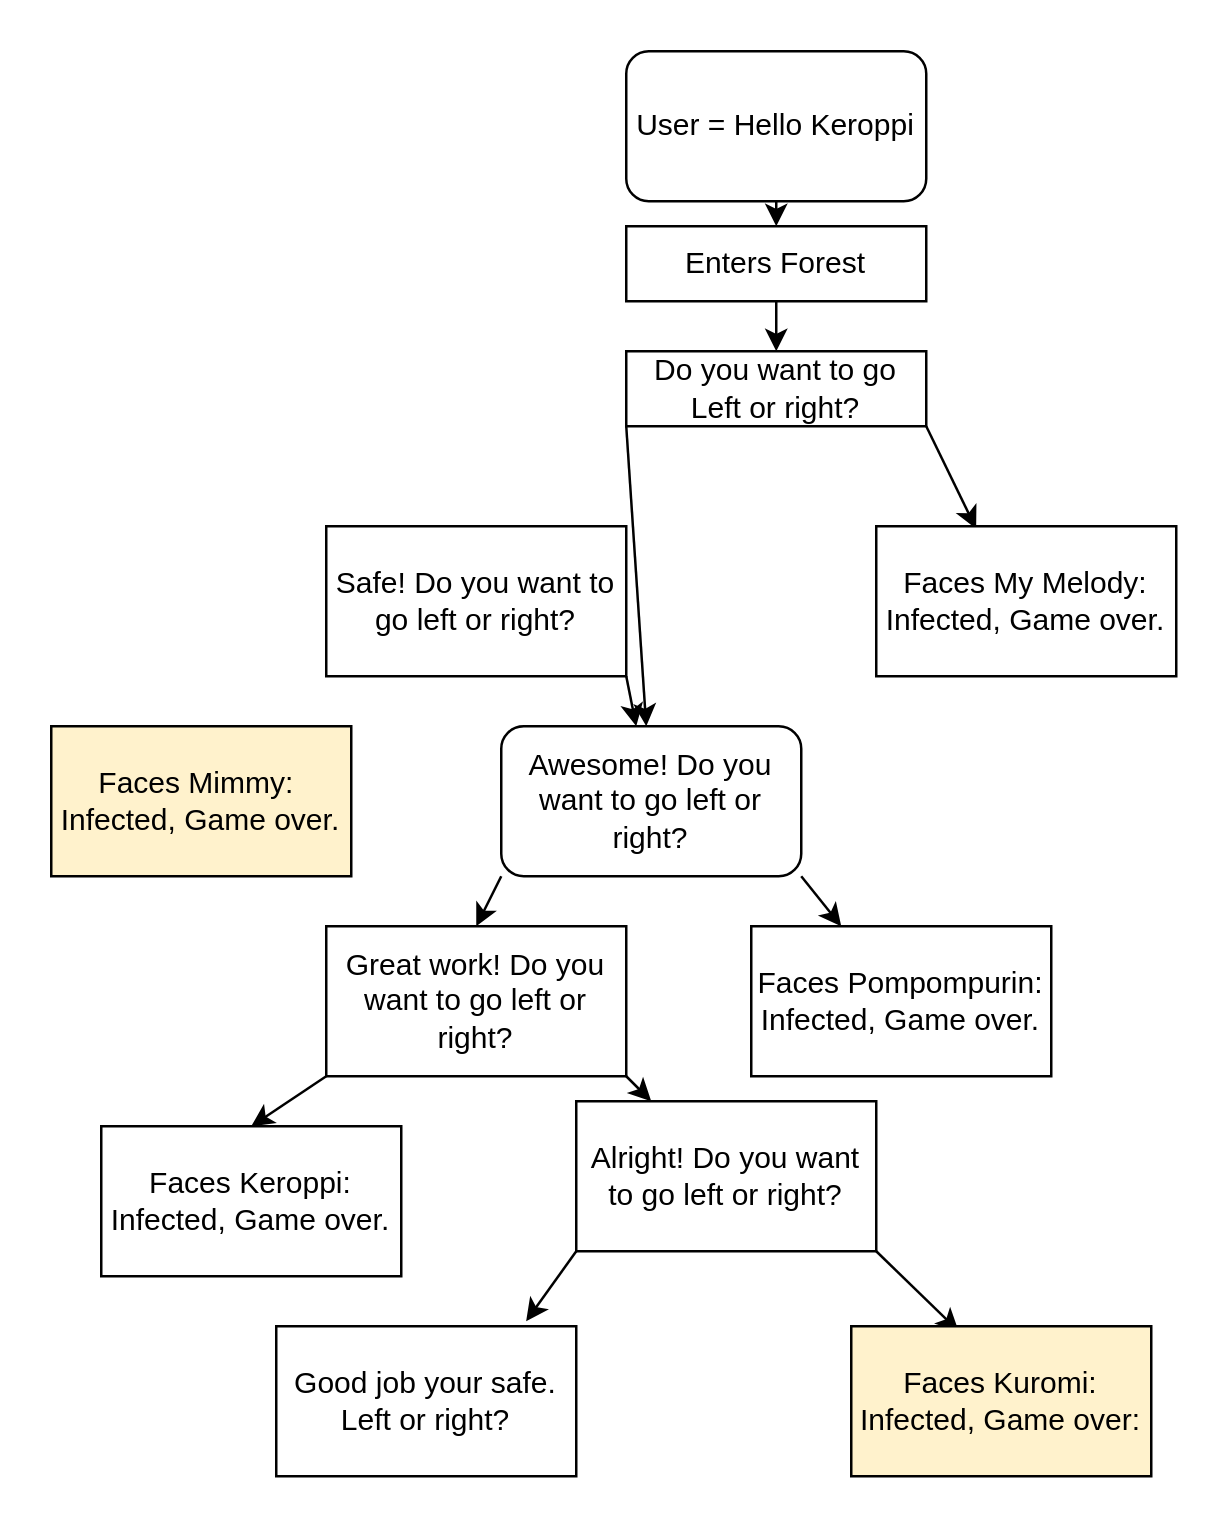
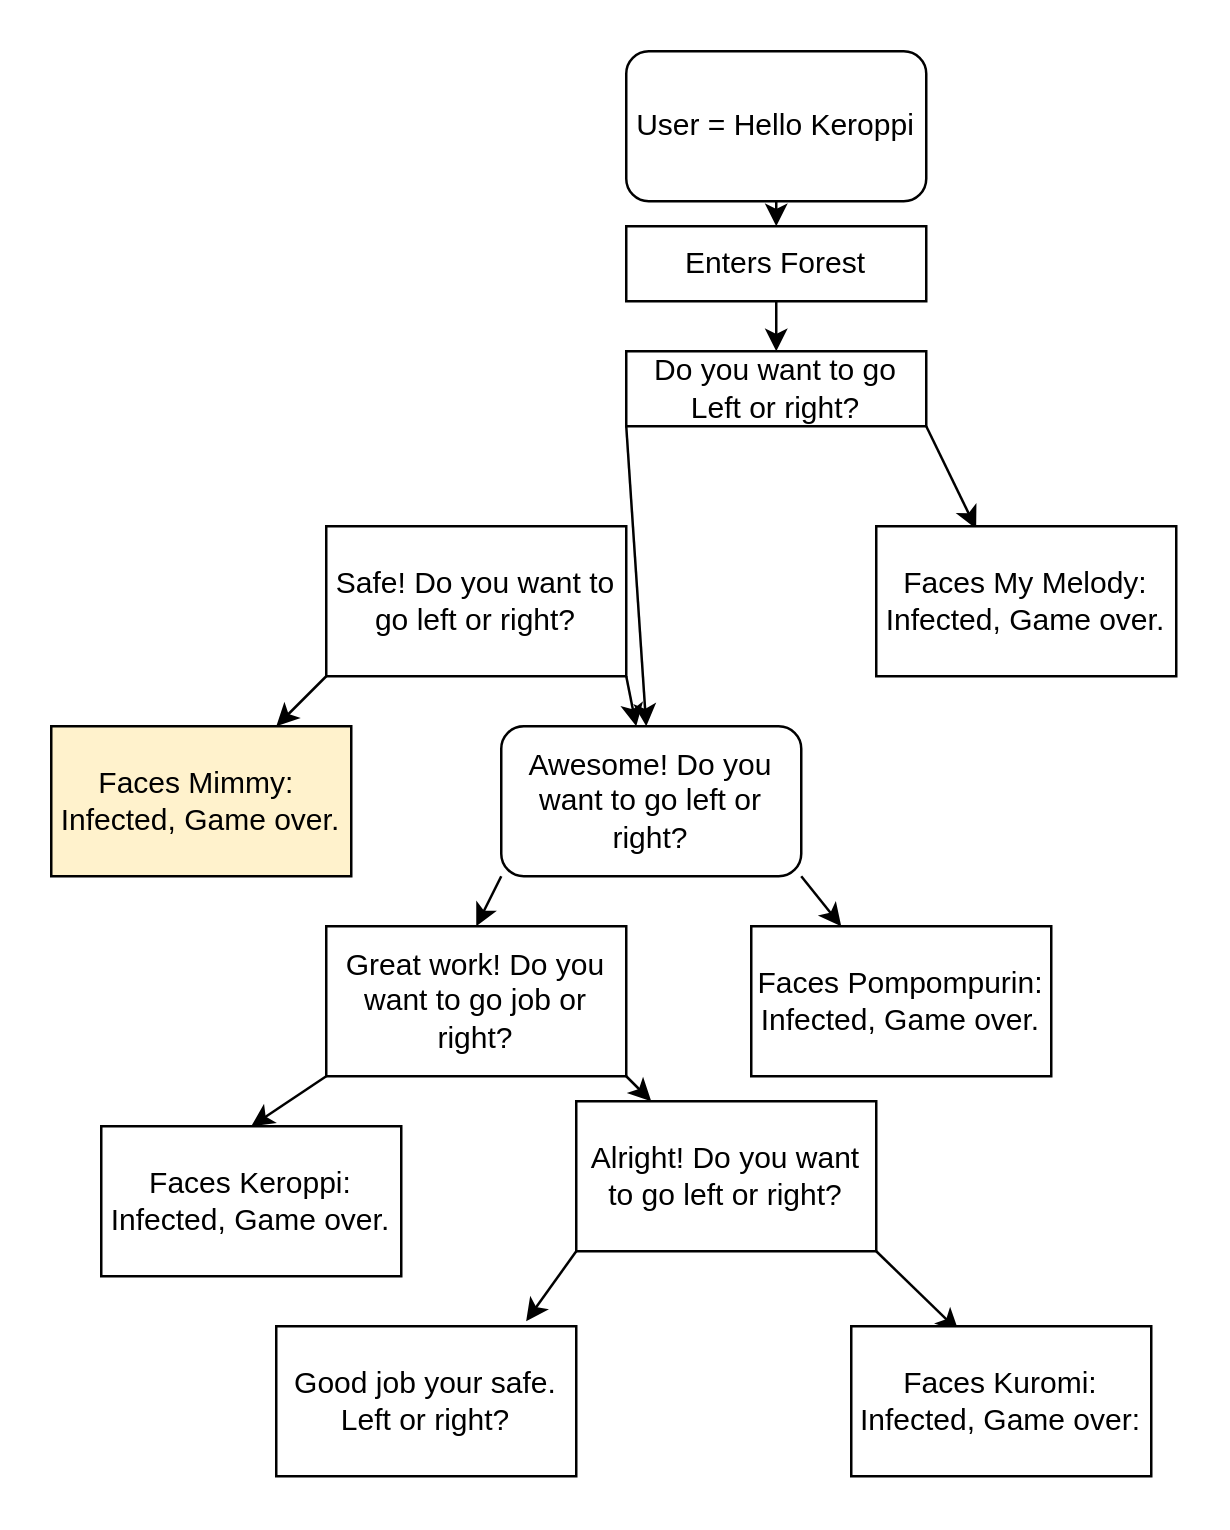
none -> (307, 696)
(476, 1001) -> (476, 1001)
(1001, 1401) -> (1001, 1401)
